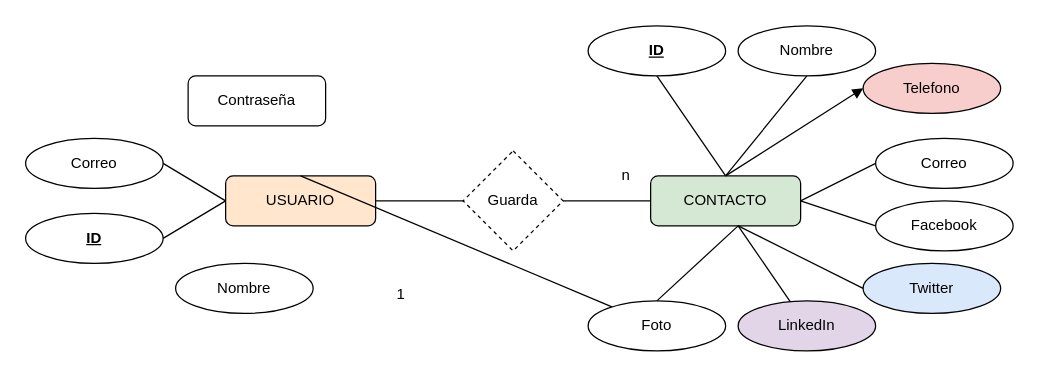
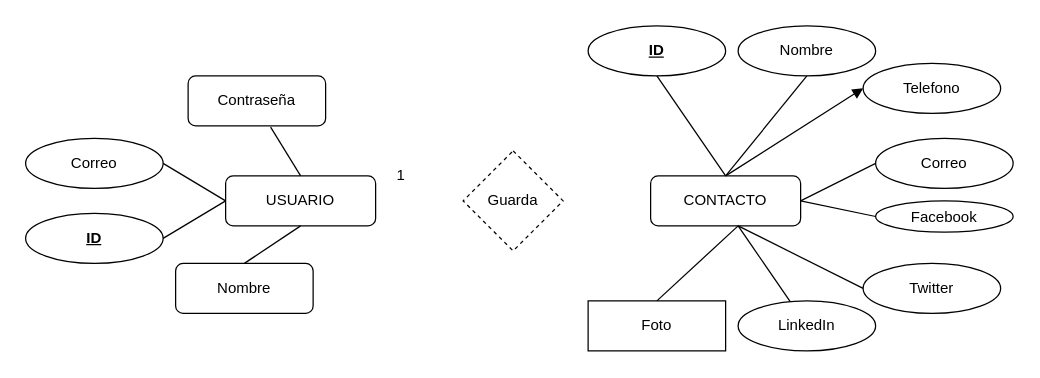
(932, 88) -> (932, 88)
(626, 176) -> none
(301, 201) -> (301, 201)
(419, 201) -> none
(606, 201) -> none
(726, 201) -> (726, 201)
(944, 226) -> (944, 216)
(456, 241) -> (286, 152)
none -> (272, 245)
(244, 288) -> (244, 288)
(932, 288) -> (932, 288)
(401, 294) -> (401, 176)
(657, 326) -> (657, 326)
(807, 326) -> (807, 326)
